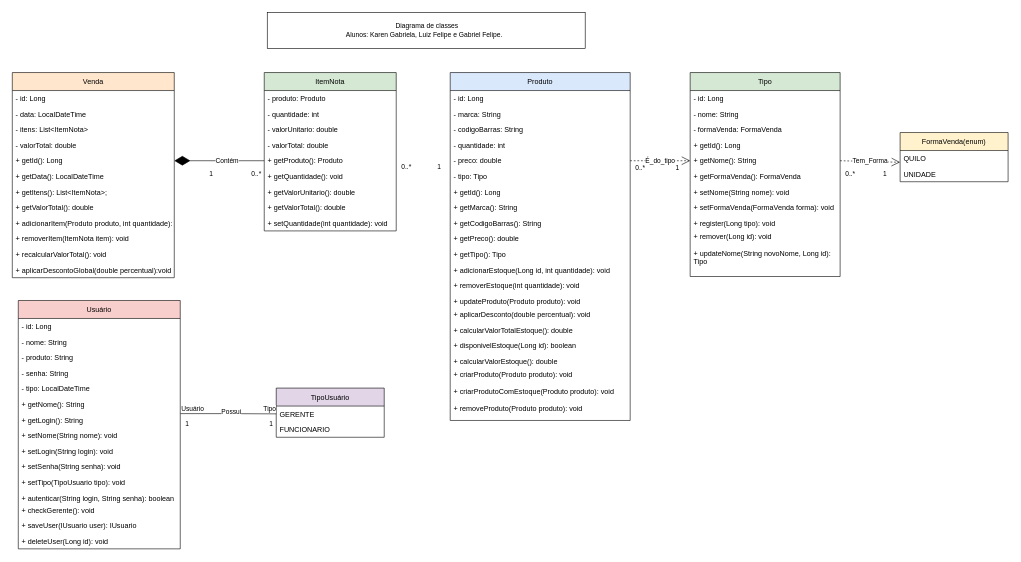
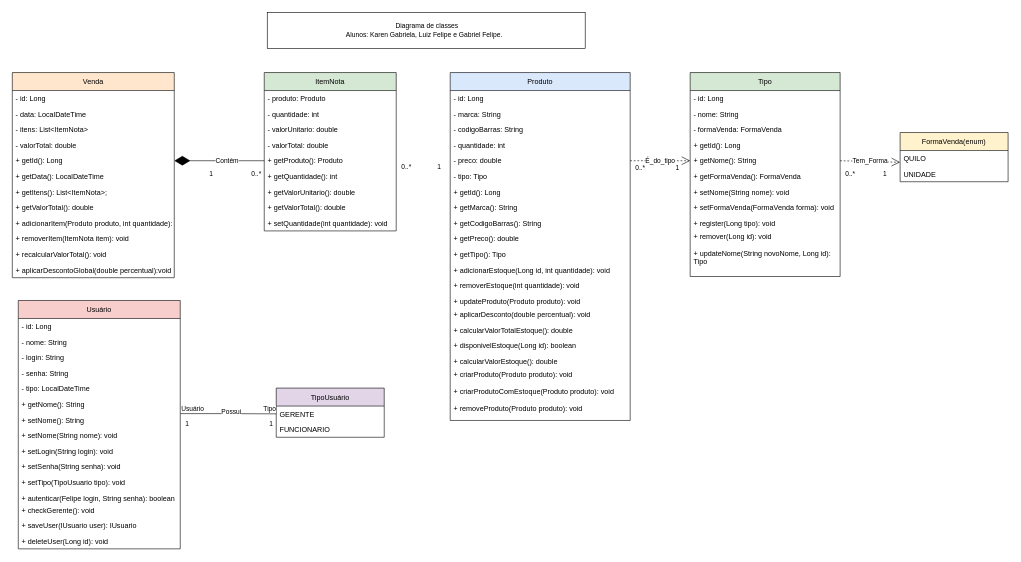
(309, 176) -> (307, 176)
(52, 358) -> (46, 358)
(57, 420) -> (56, 420)
(108, 498) -> (107, 498)
